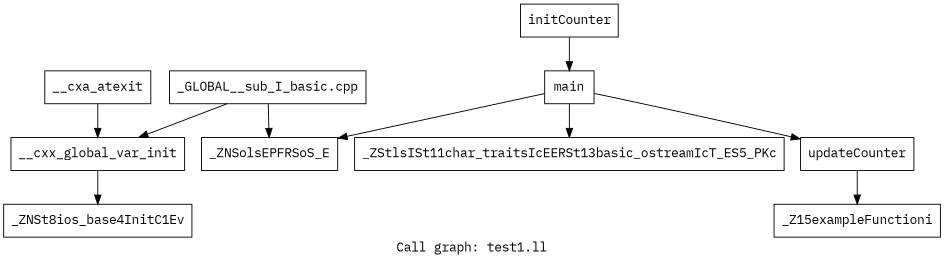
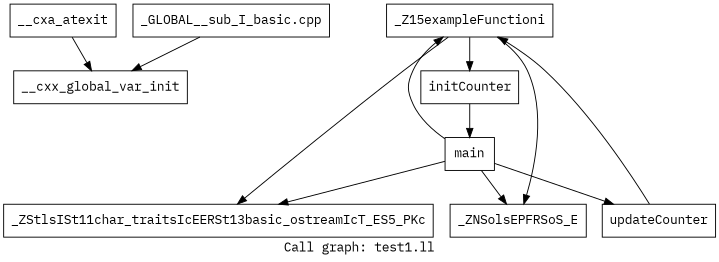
none -> (470, 49)
none -> (409, 93)
(269, 116) -> (537, 110)
none -> (345, 116)
(98, 221) -> none
